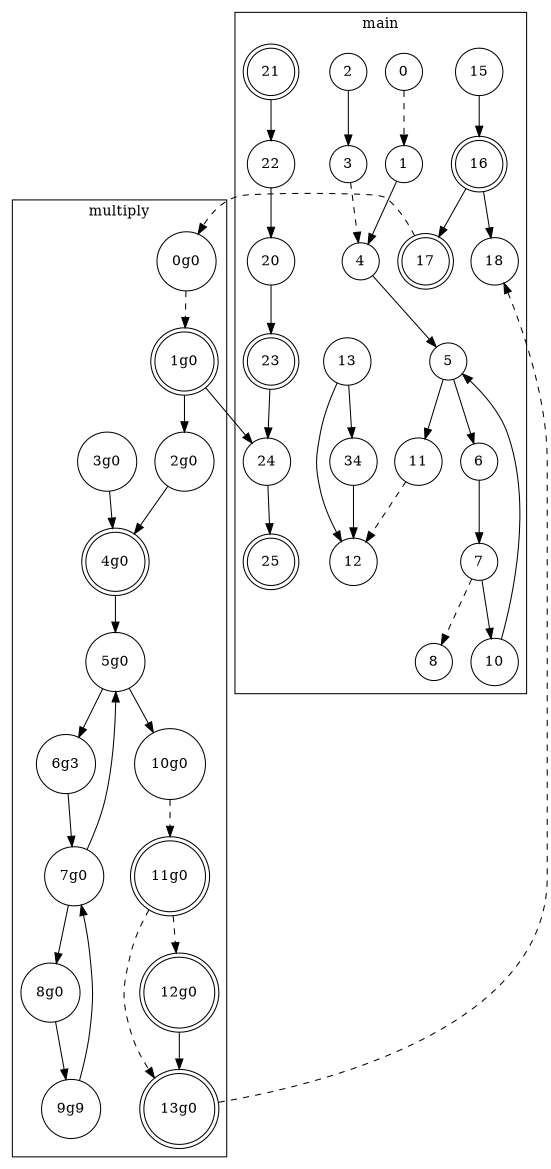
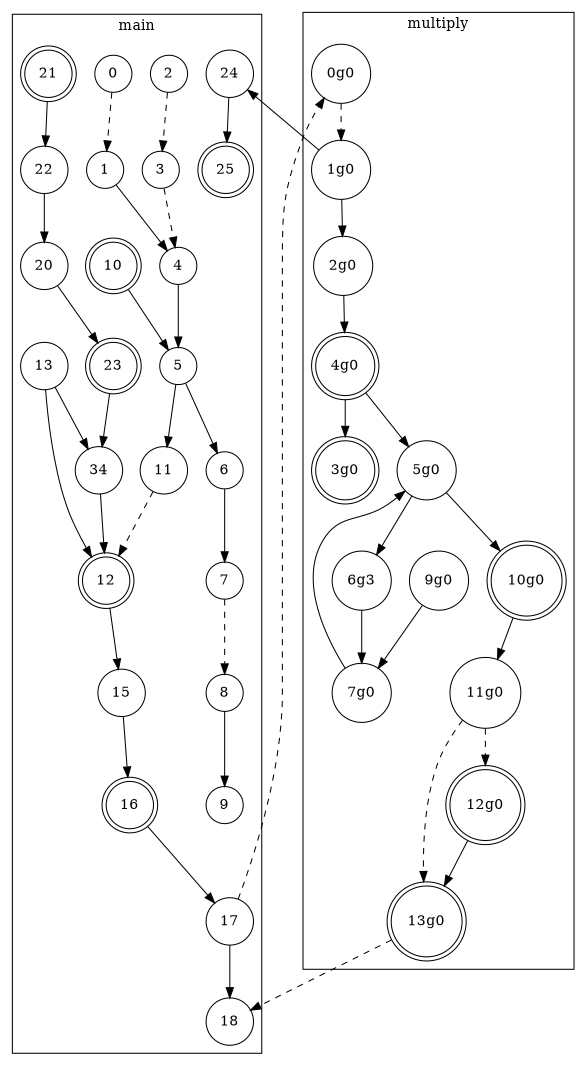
(348, 113) -> (165, 116)
(486, 210) -> (230, 966)
(426, 261) -> (230, 921)
(184, 361) -> (341, 170)
(269, 408) -> (107, 415)
(107, 462) -> (345, 470)
(111, 504) -> (345, 413)
(353, 562) -> (106, 581)
(486, 604) -> none
none -> (113, 633)
(495, 662) -> (113, 266)
(170, 764) -> (527, 581)
none -> (225, 805)
(170, 813) -> (507, 634)
(170, 876) -> (485, 693)
(50, 993) -> none
(71, 1109) -> (439, 581)
